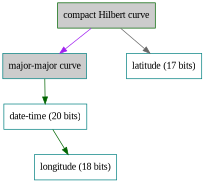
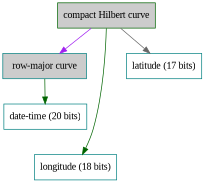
(45, 66) -> (45, 66)
(59, 139) -> (101, 89)
